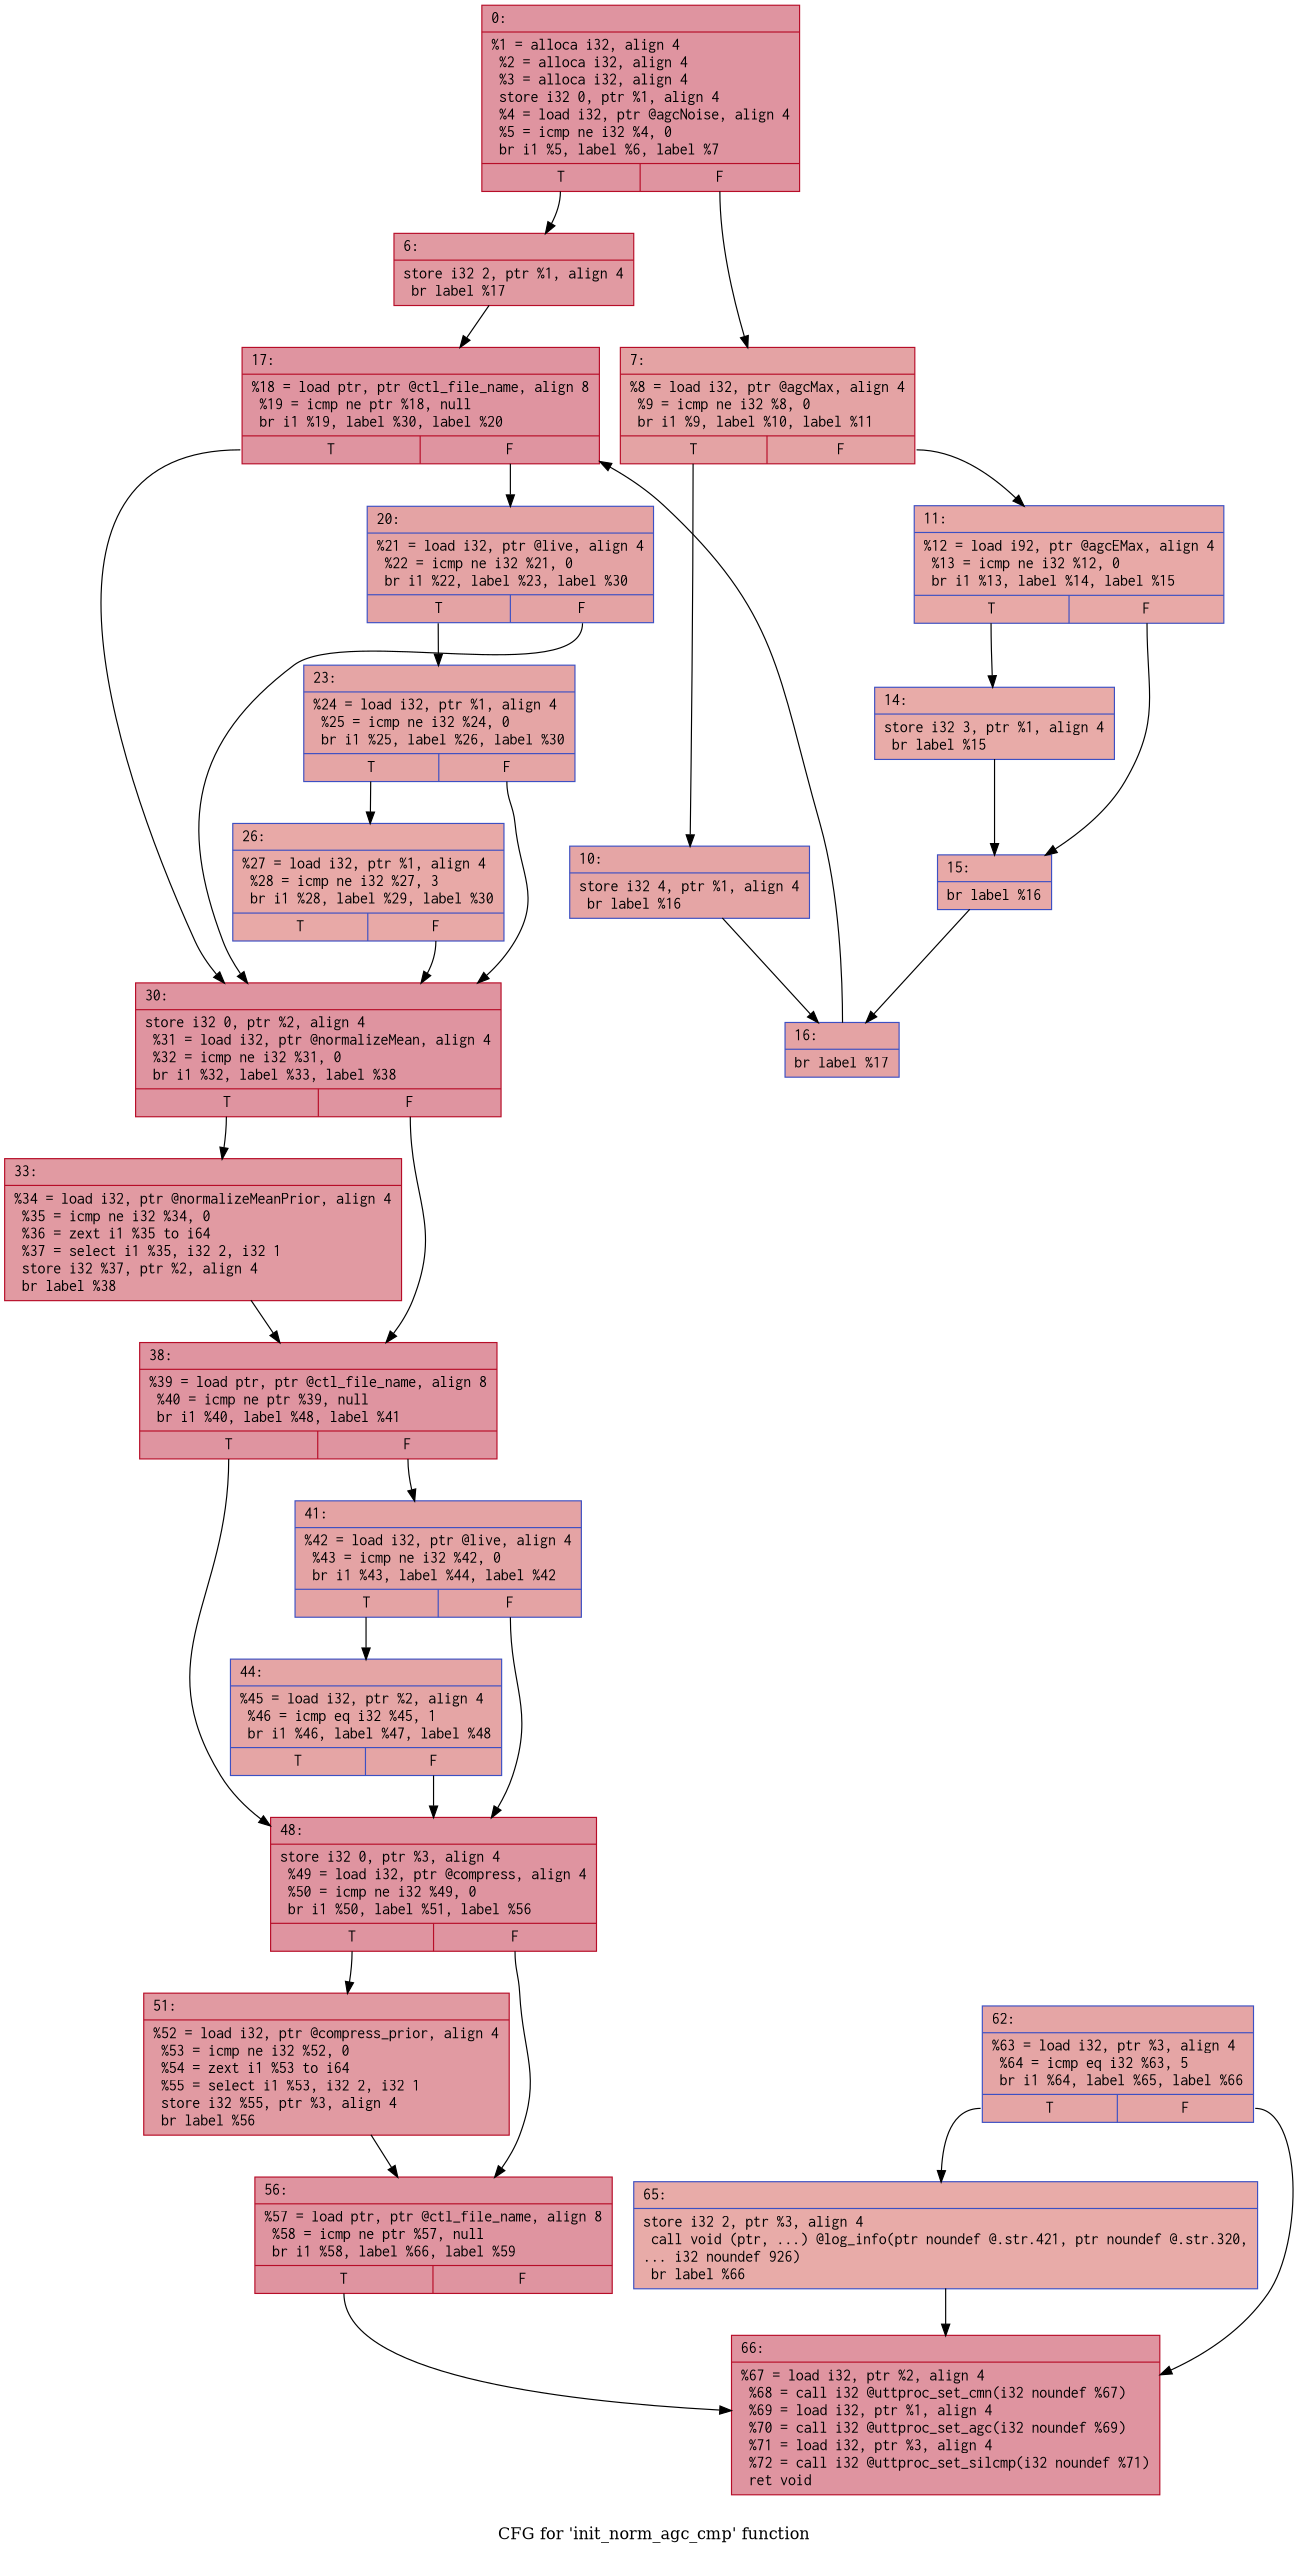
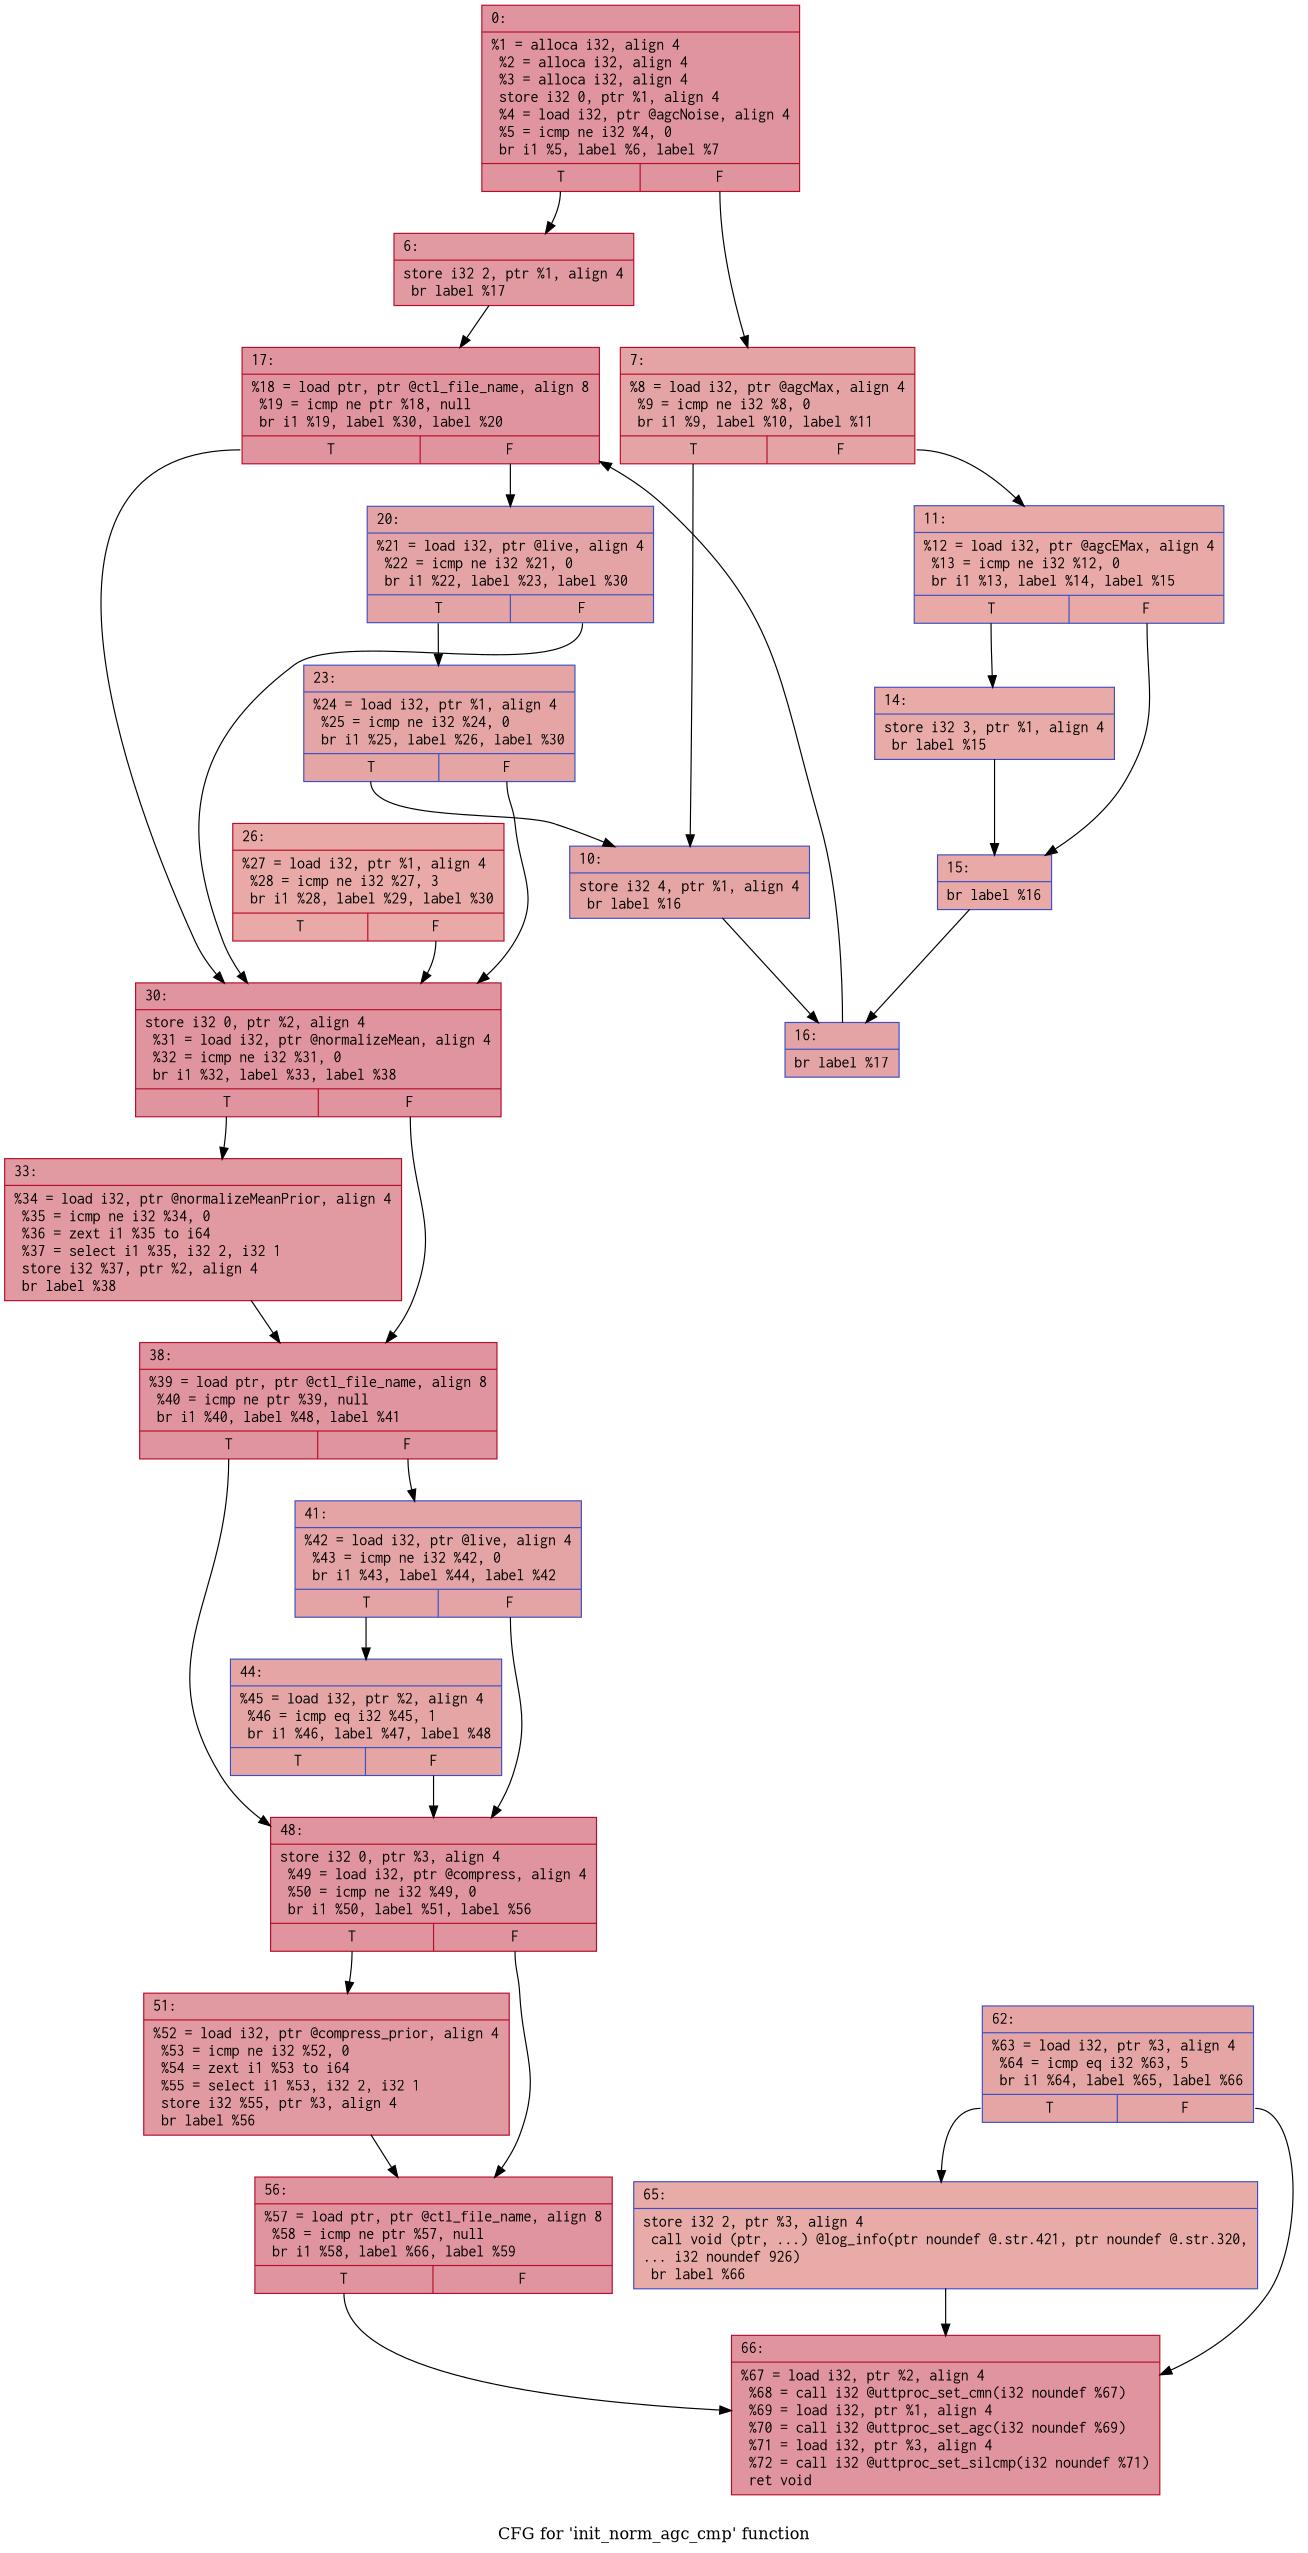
(1069, 546) -> (1069, 546)
(371, 797) -> (483, 816)
(368, 882) -> (368, 882)
